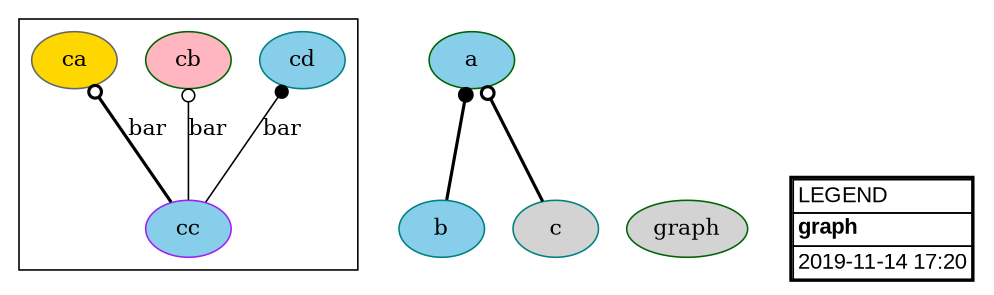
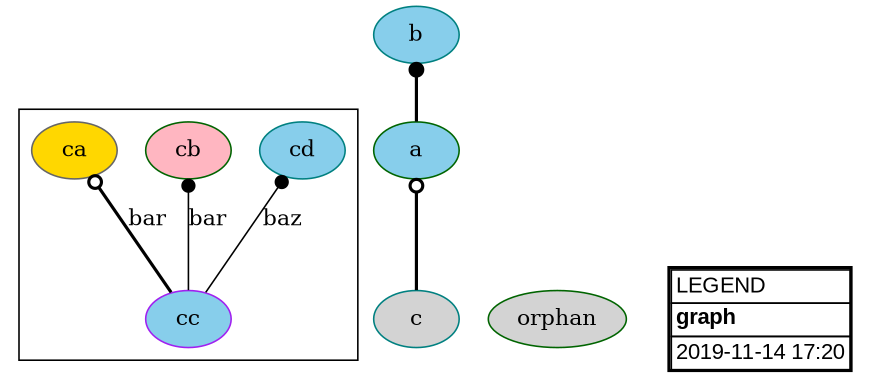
(283, 129) -> (283, 219)
(188, 151) -> (188, 241)
(456, 151) -> (416, 99)
(687, 229) -> (557, 319)
